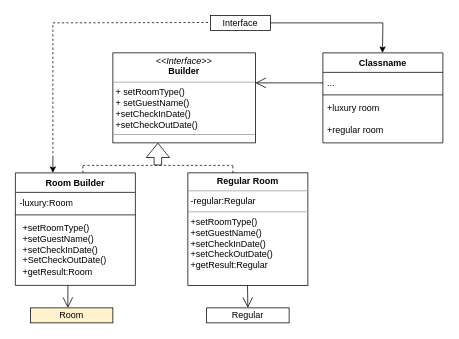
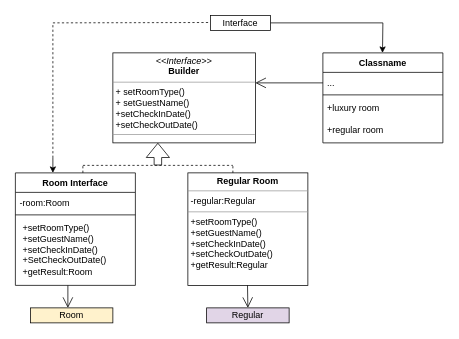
(75, 184) -> (75, 184)
(48, 203) -> (44, 203)
(248, 315) -> (248, 315)
